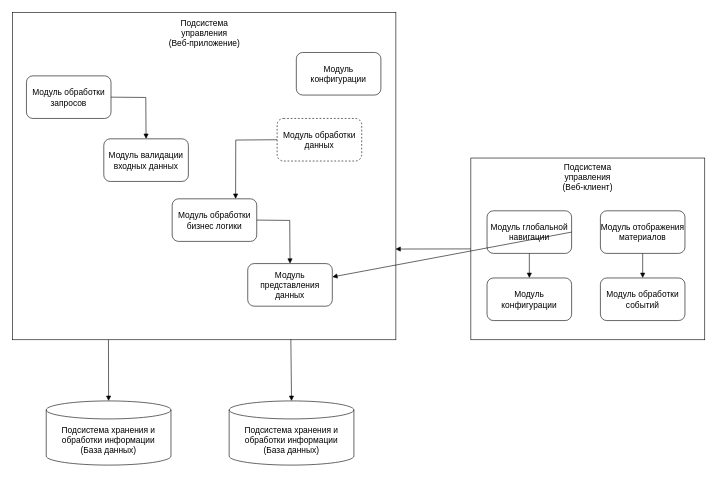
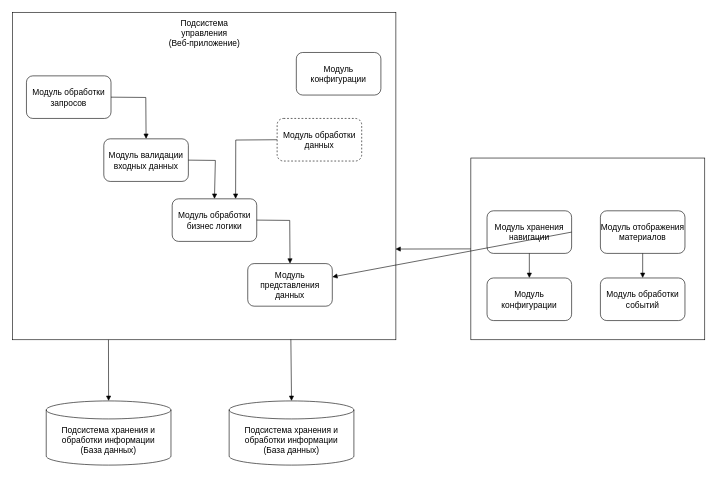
none -> (211, 160)
(588, 177) -> none
(529, 233) -> (529, 233)
